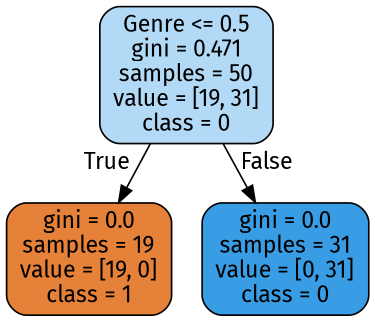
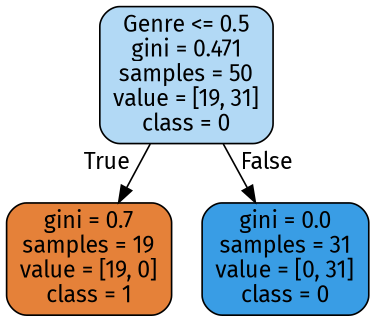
(89, 259) -> (89, 259)
